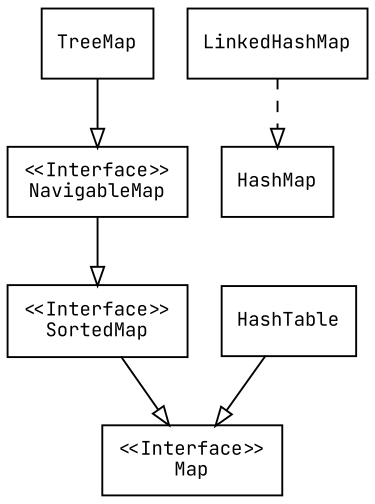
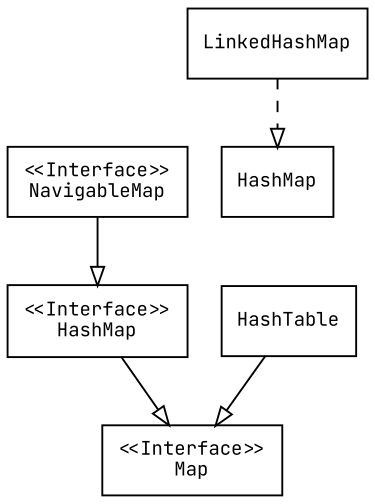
(98, 44) -> none
(98, 321) -> (98, 321)
